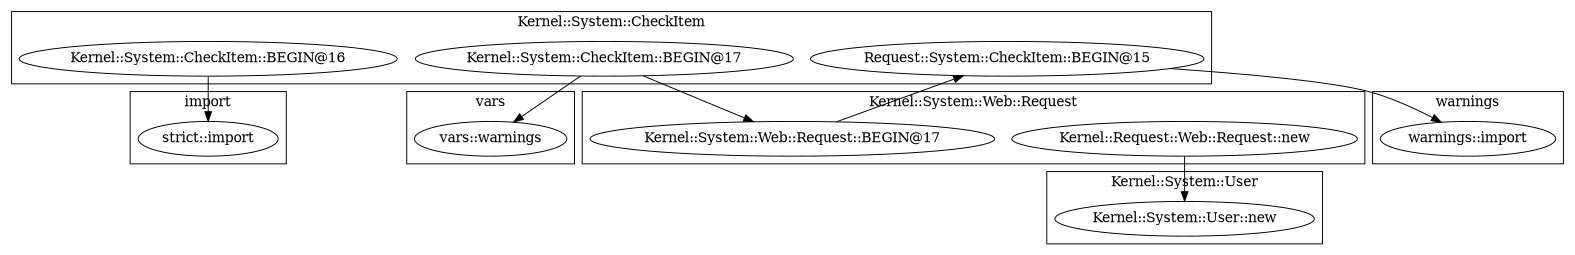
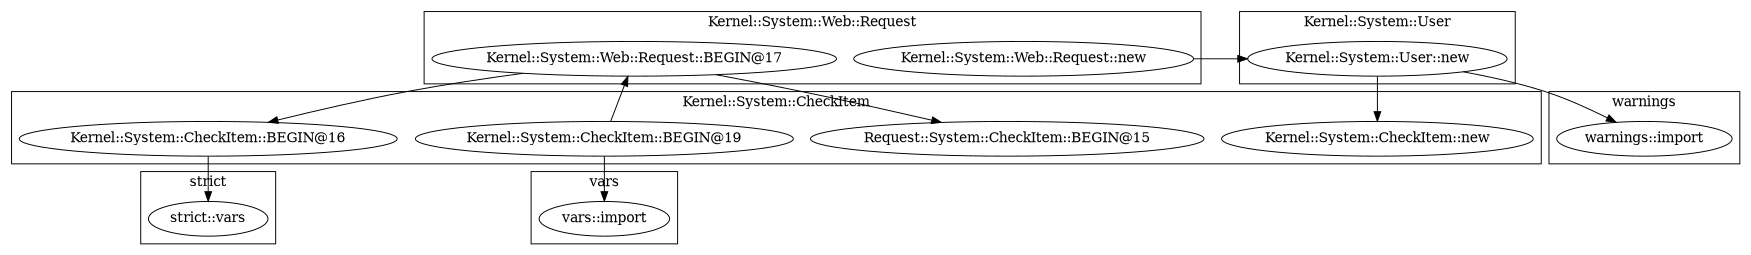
(604, 59) -> (604, 139)
(1304, 81) -> (1523, 85)
none -> (375, 98)
(208, 103) -> (208, 183)
(208, 139) -> (208, 219)
(491, 139) -> (604, 219)
(1185, 139) -> (1024, 59)
none -> (1377, 139)
